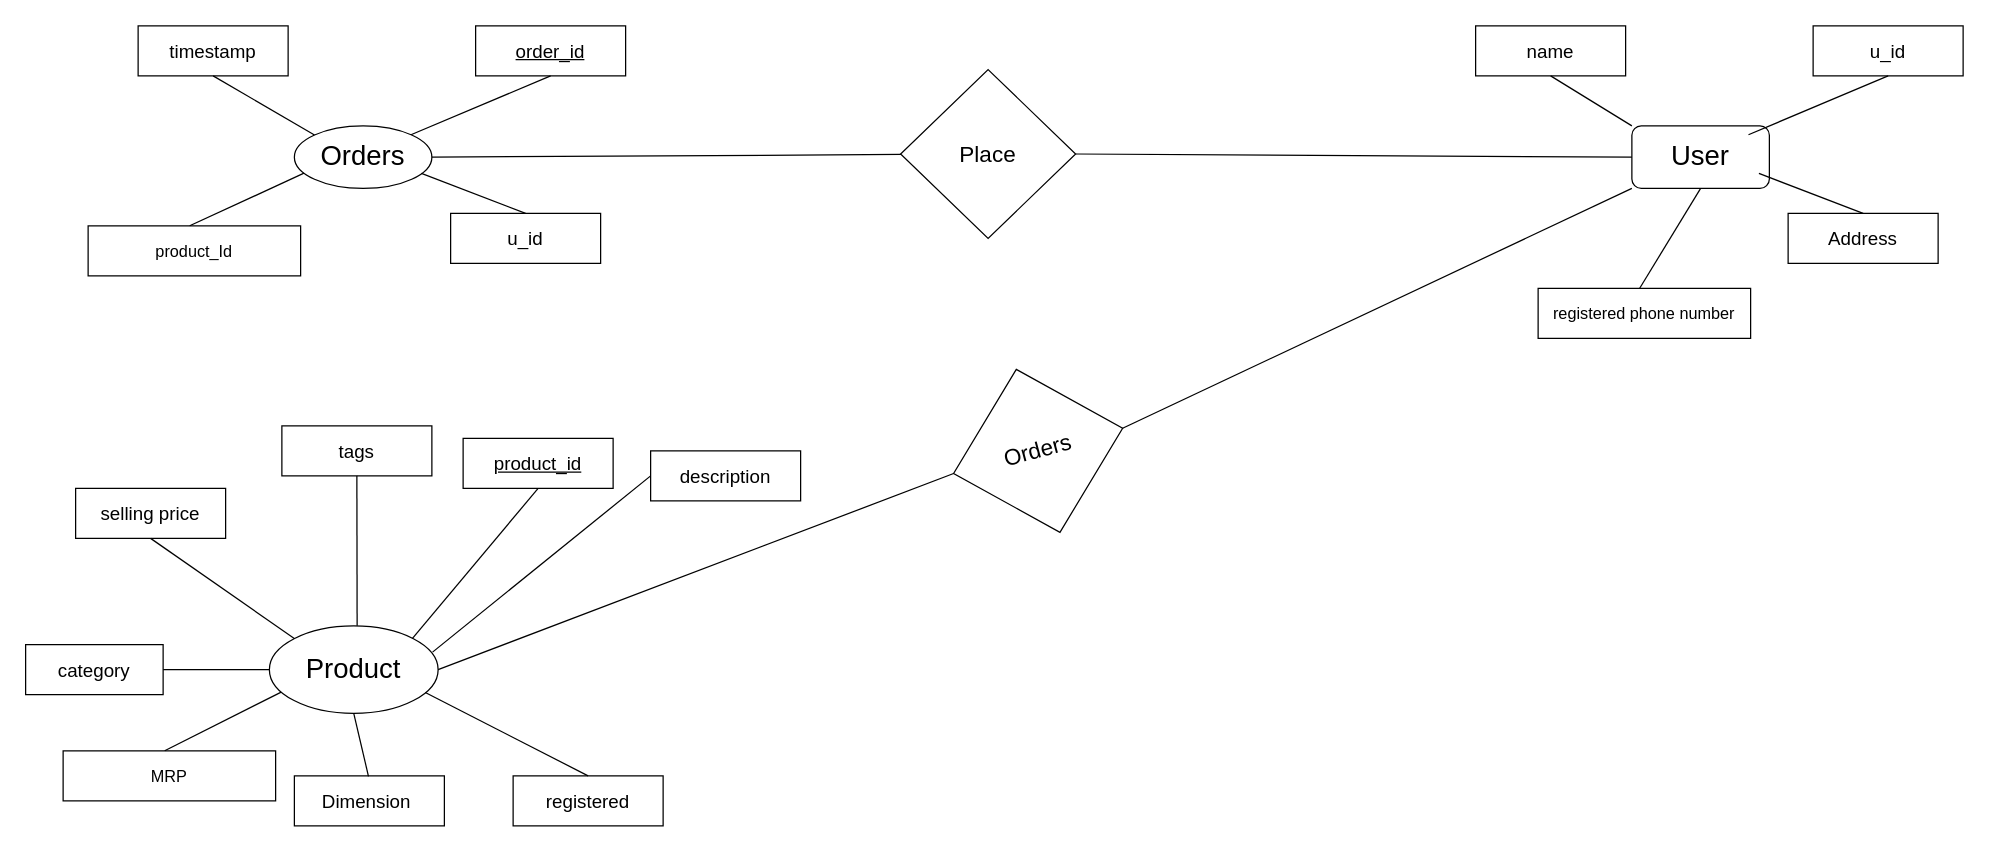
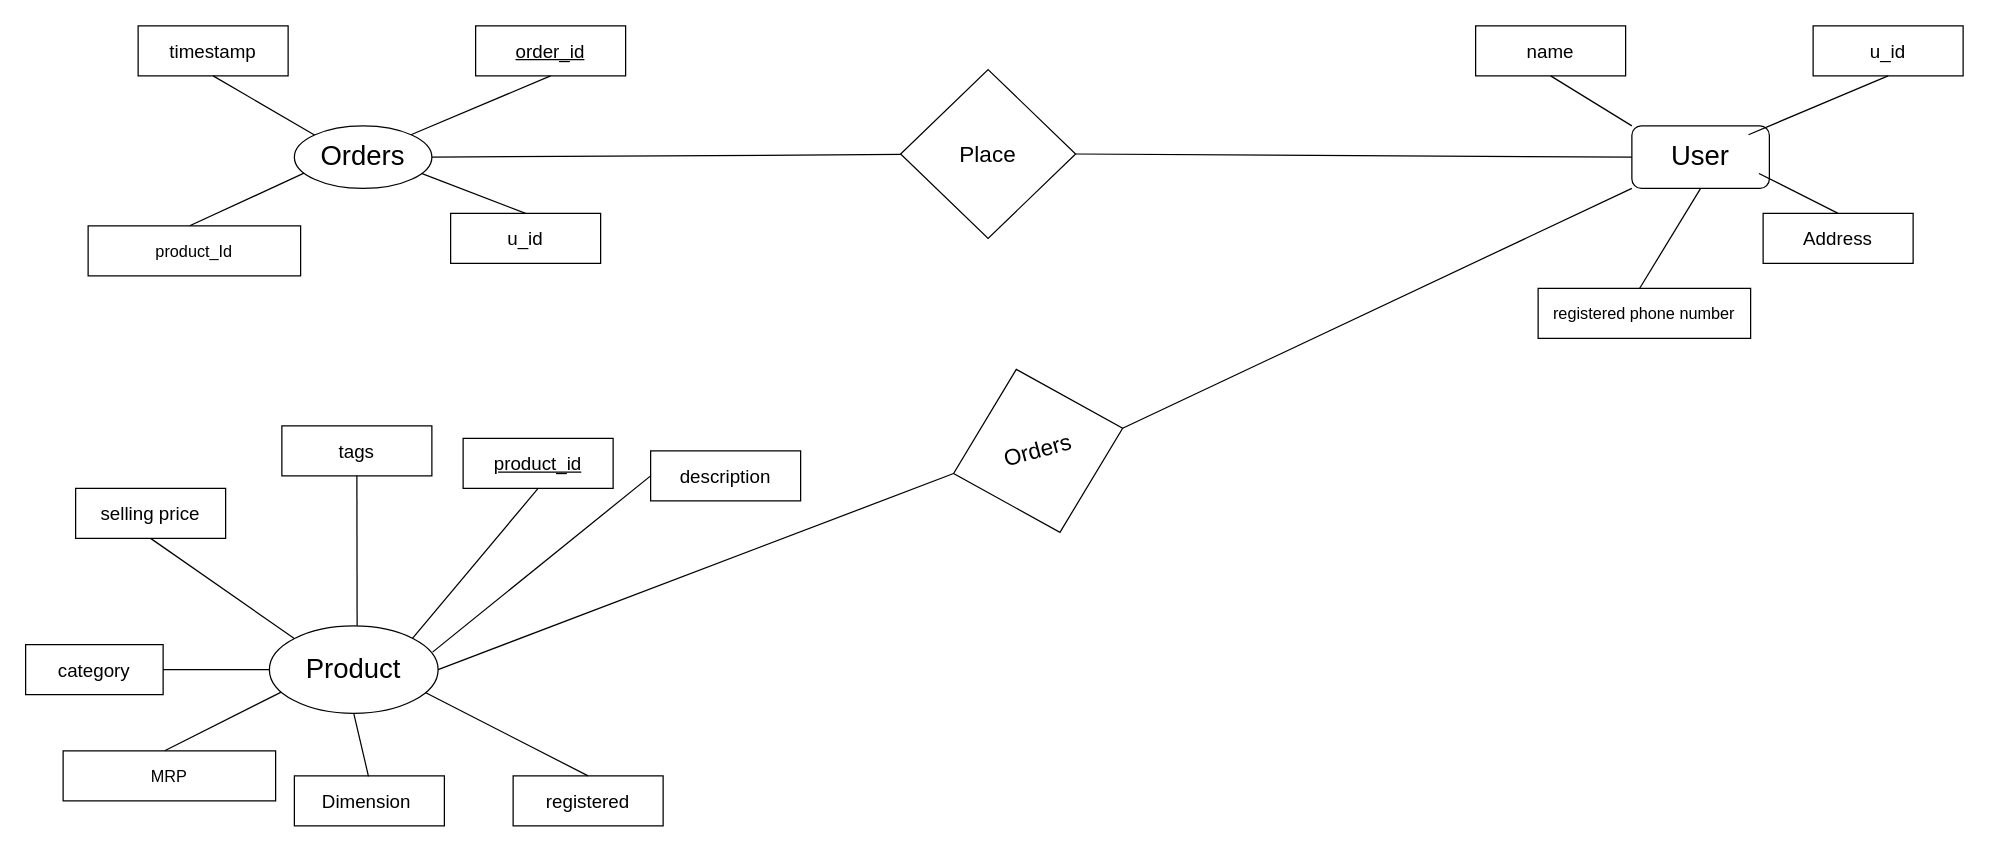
(1863, 238) -> (1838, 238)
